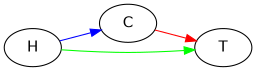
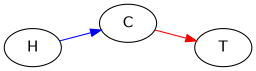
(123, 52) -> none
